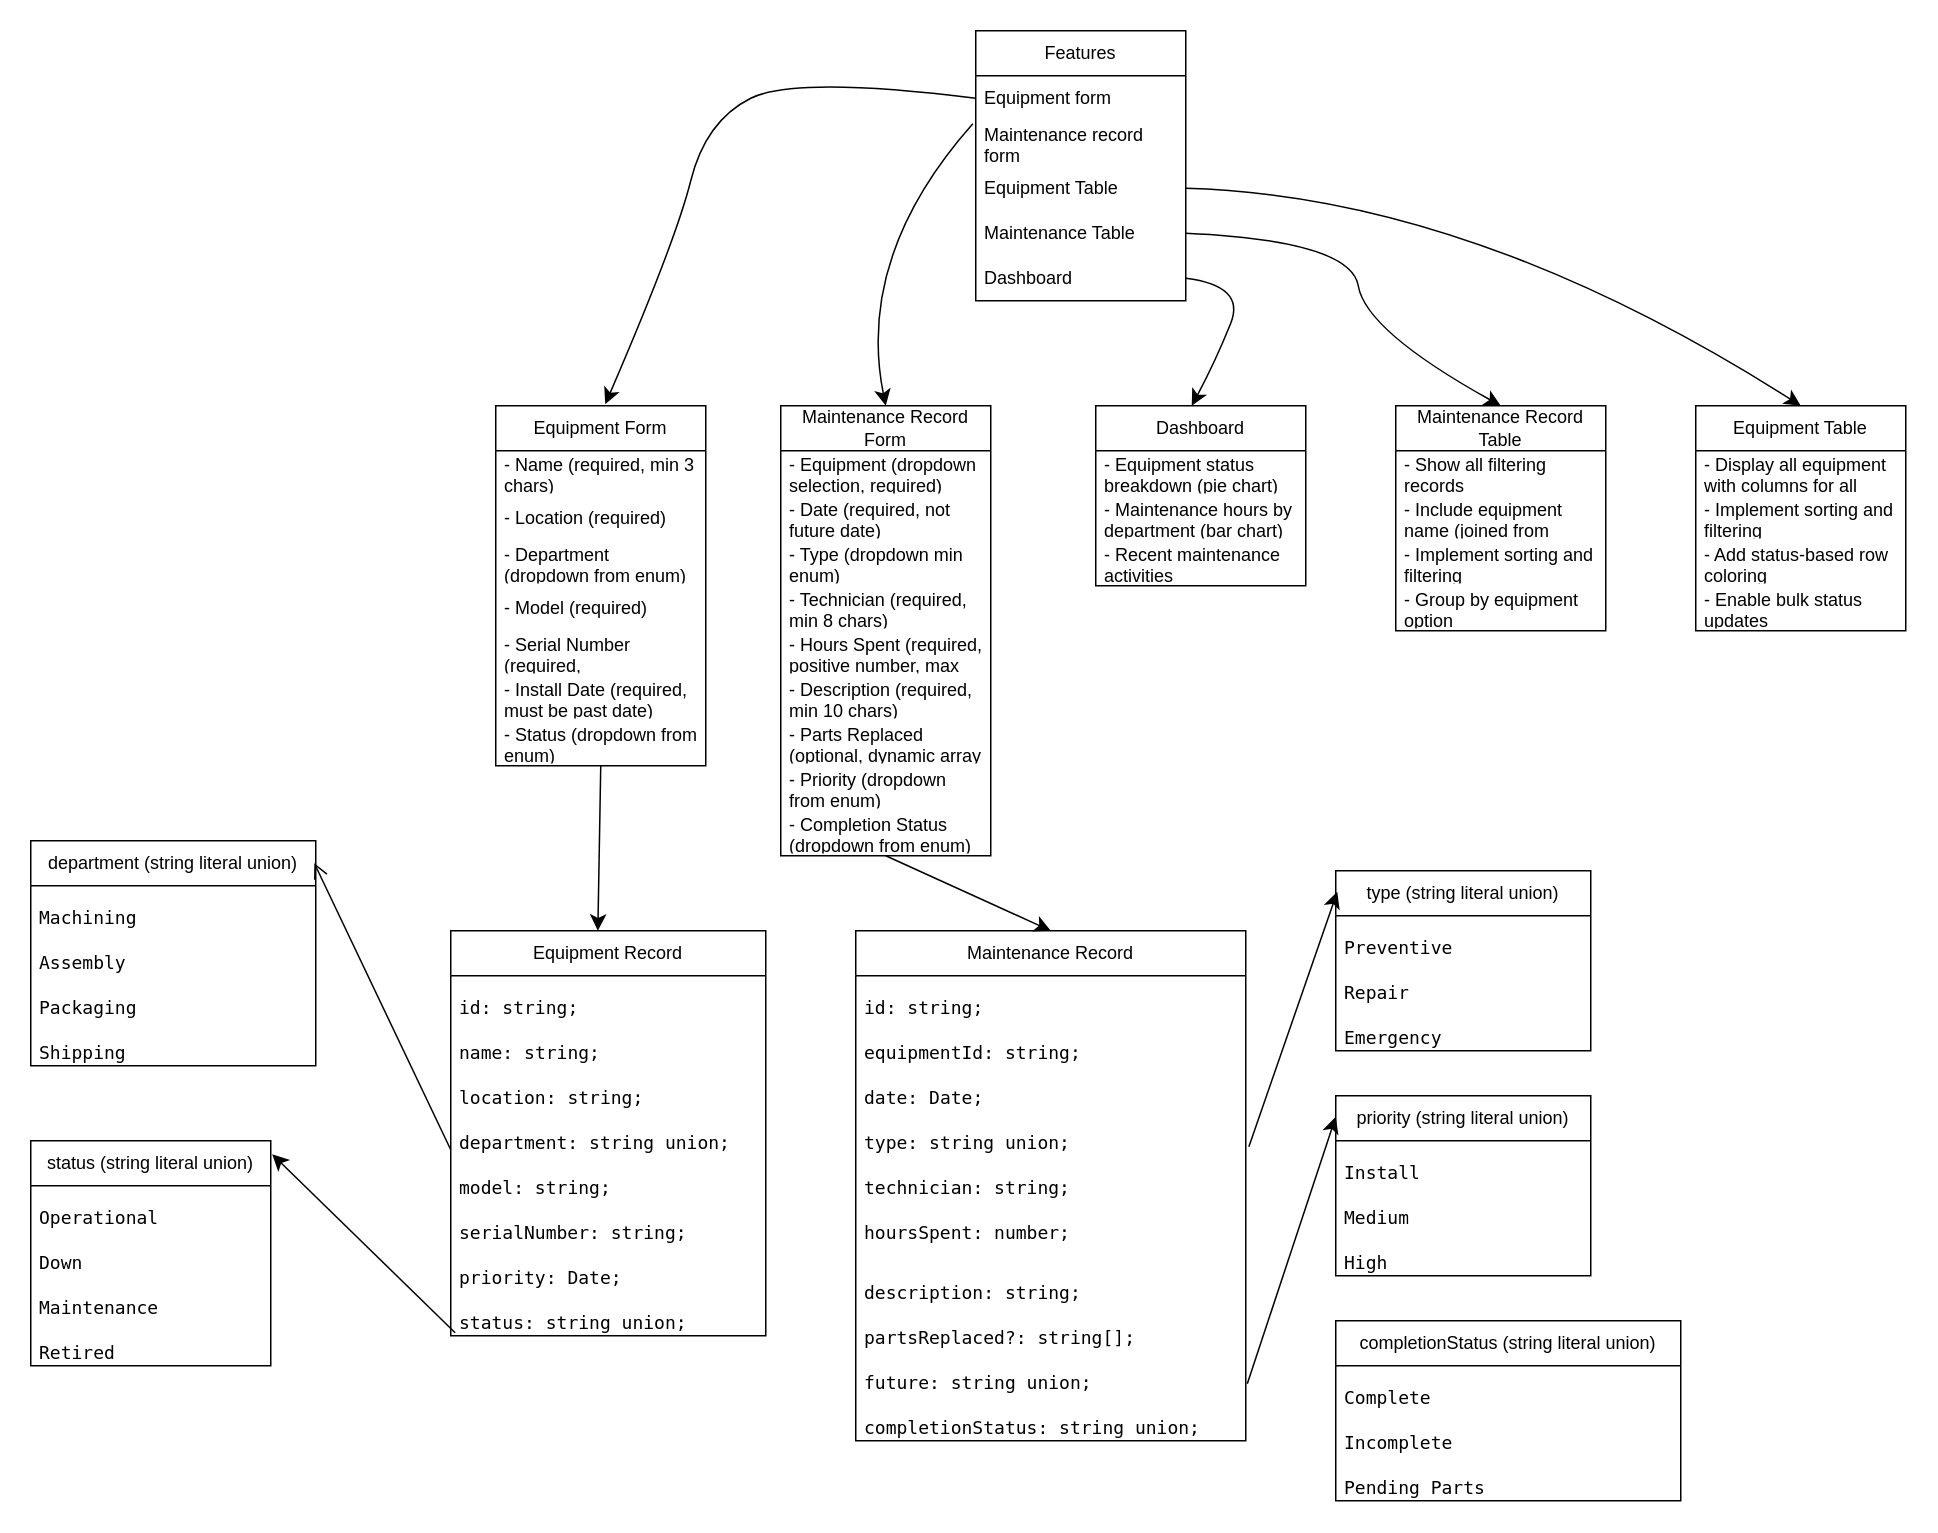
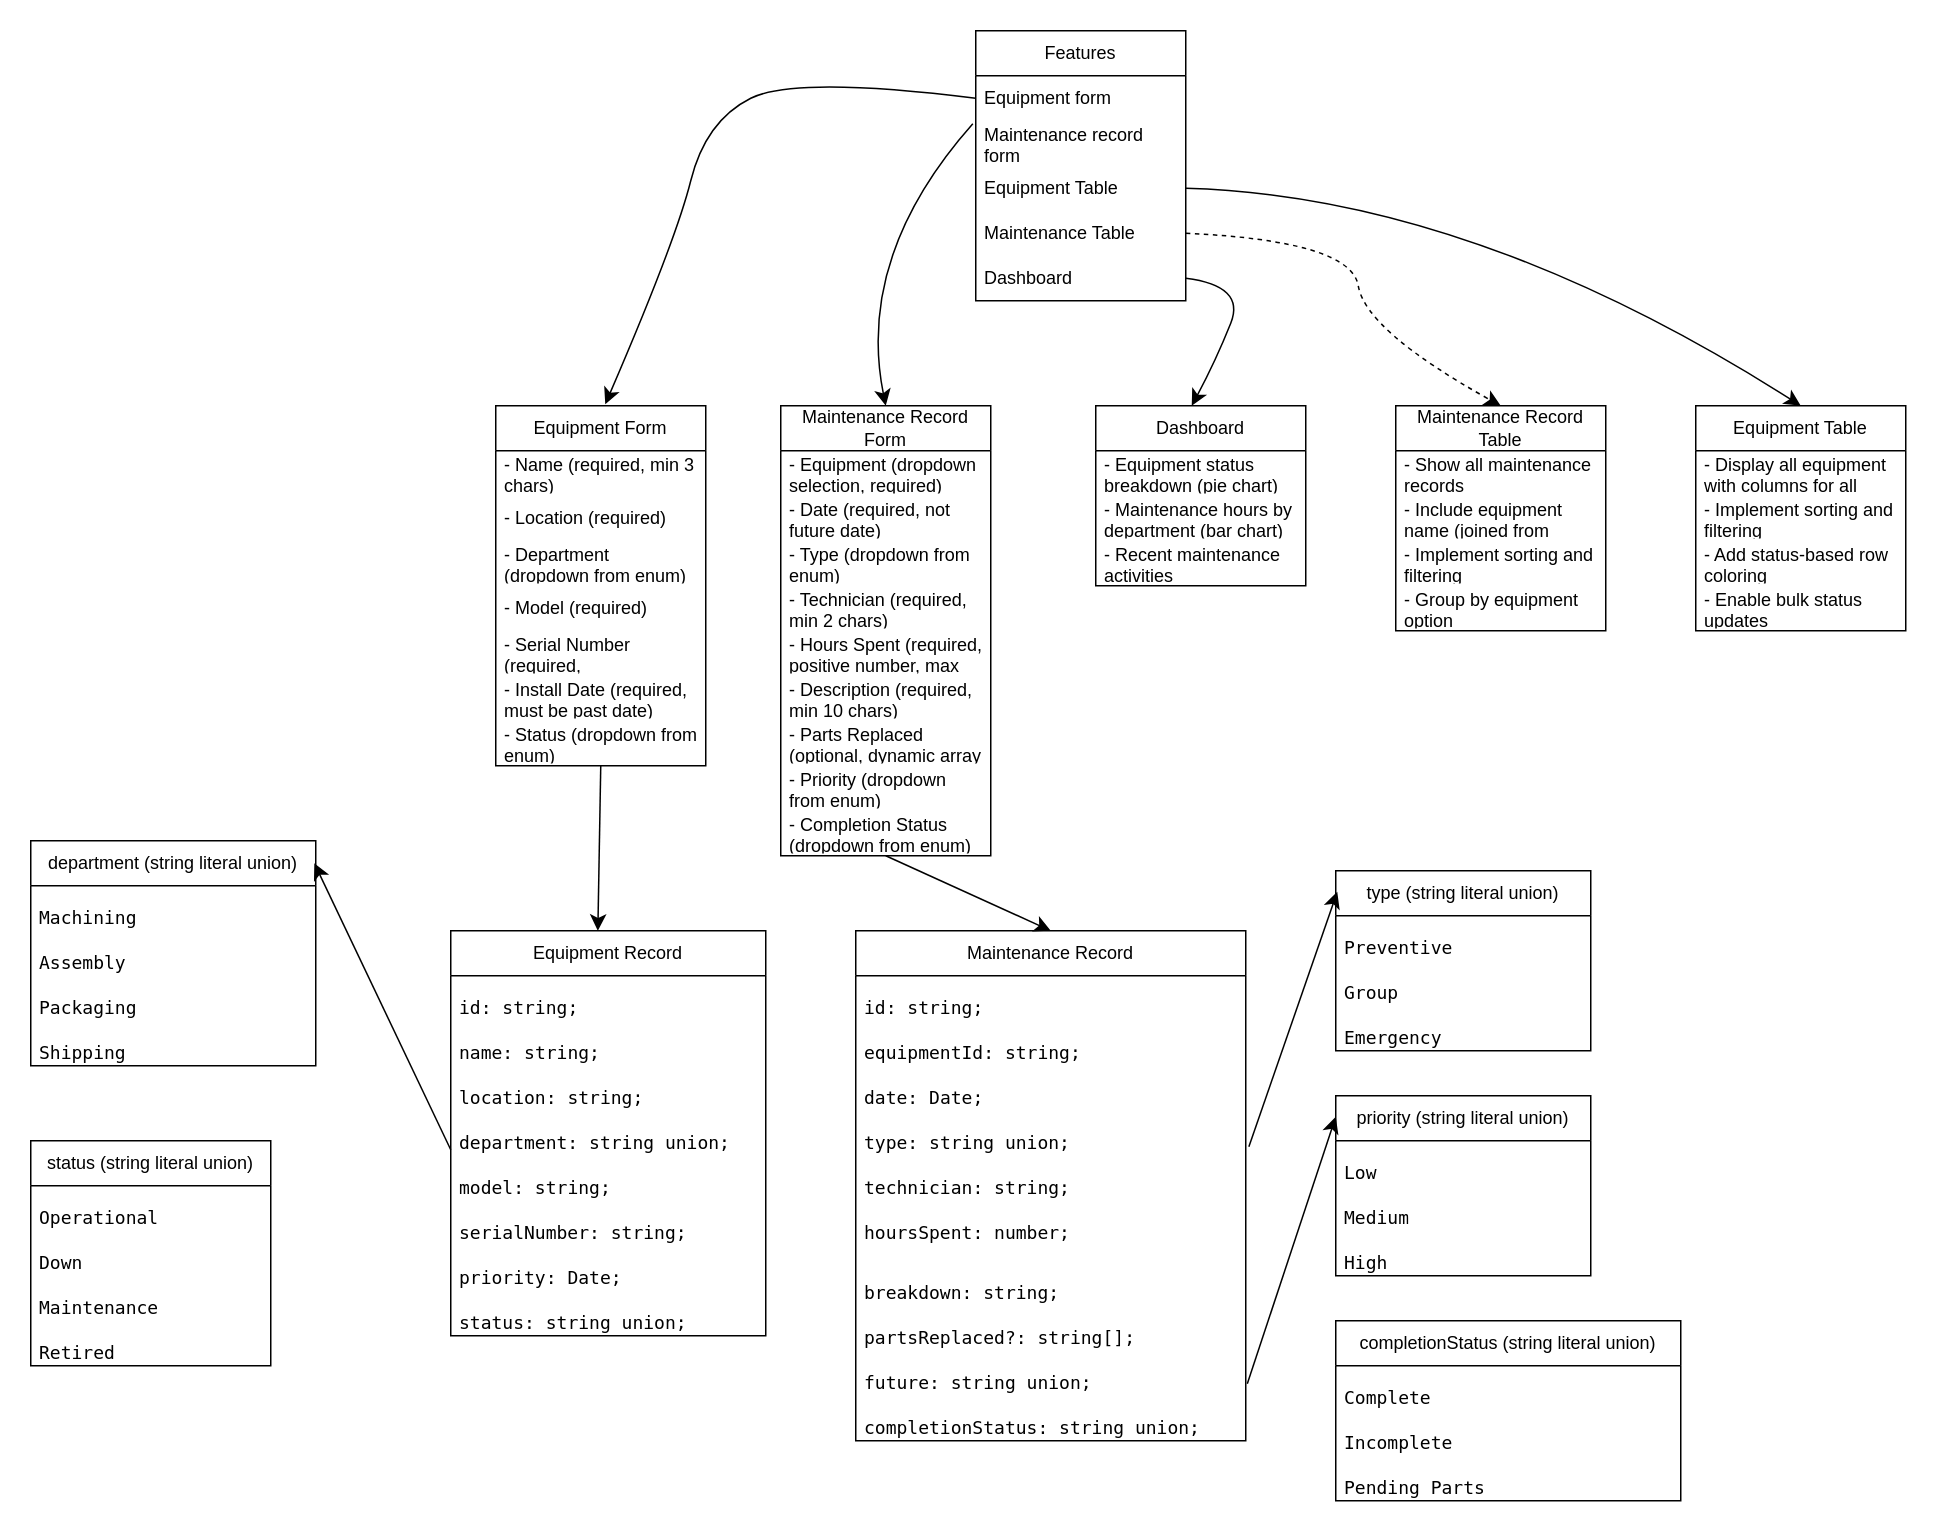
(1357, 281) -> (1357, 281)
(1502, 473) -> (1502, 473)
(887, 563) -> (887, 563)
(887, 608) -> (887, 608)
(318, 872) -> (320, 875)
(1373, 983) -> (1370, 983)
(1375, 1163) -> (1360, 1163)
(367, 1247) -> none
(952, 1283) -> (946, 1283)
